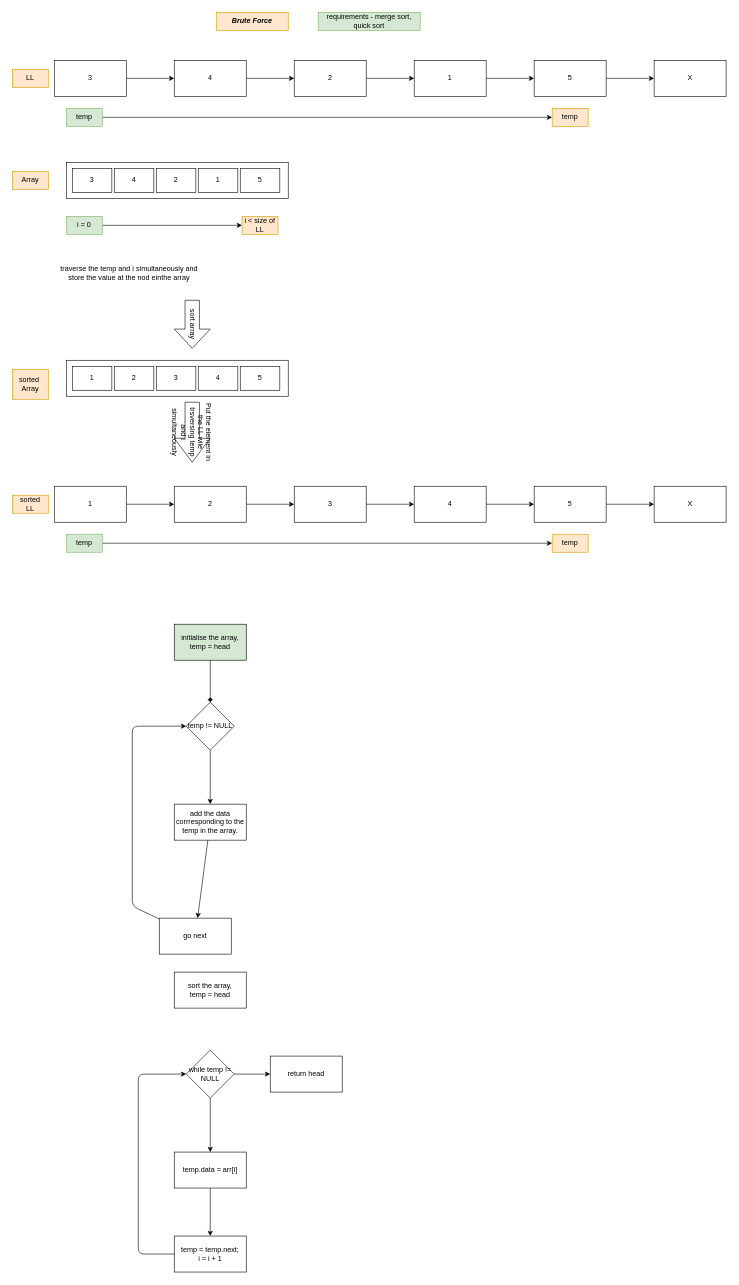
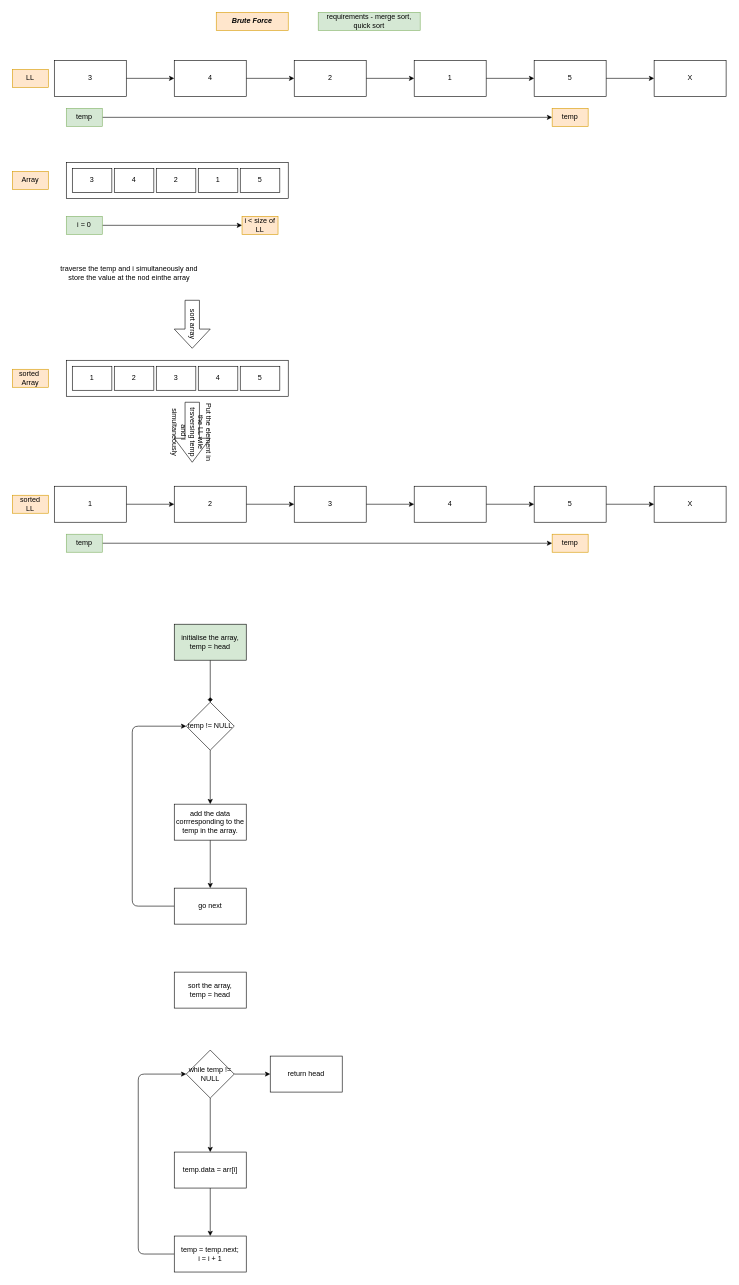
(30, 384) -> (30, 378)
(195, 936) -> (210, 906)
